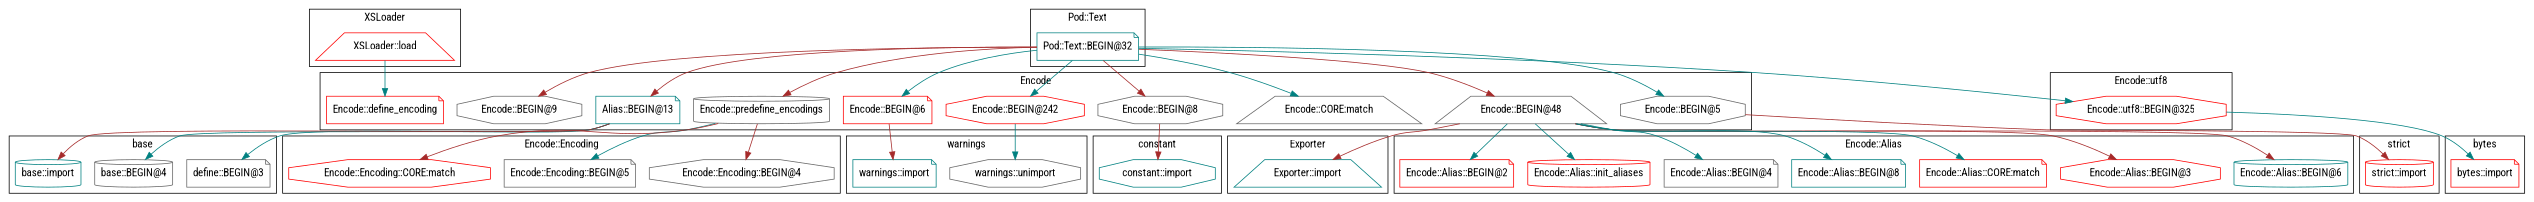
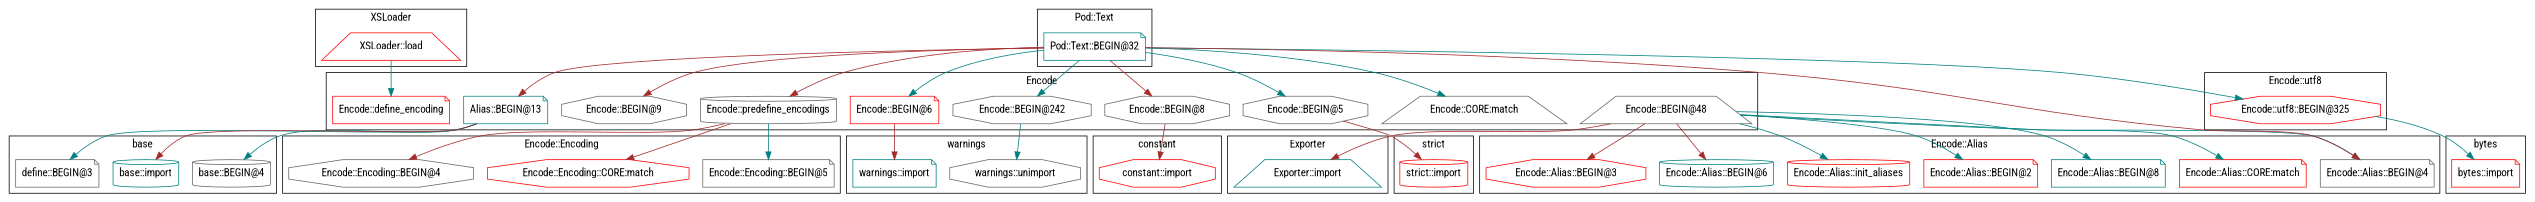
(1315, 59) -> (1784, 75)
(1015, 110) -> (1022, 110)
(1157, 173) -> (1157, 173)
